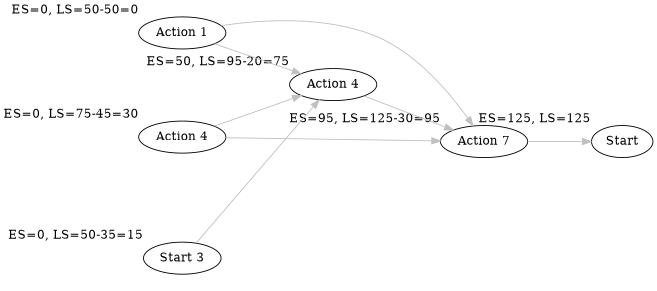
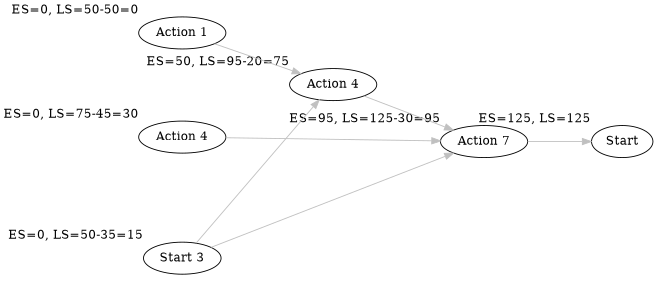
(361, 31) -> (328, 202)
(254, 112) -> none
